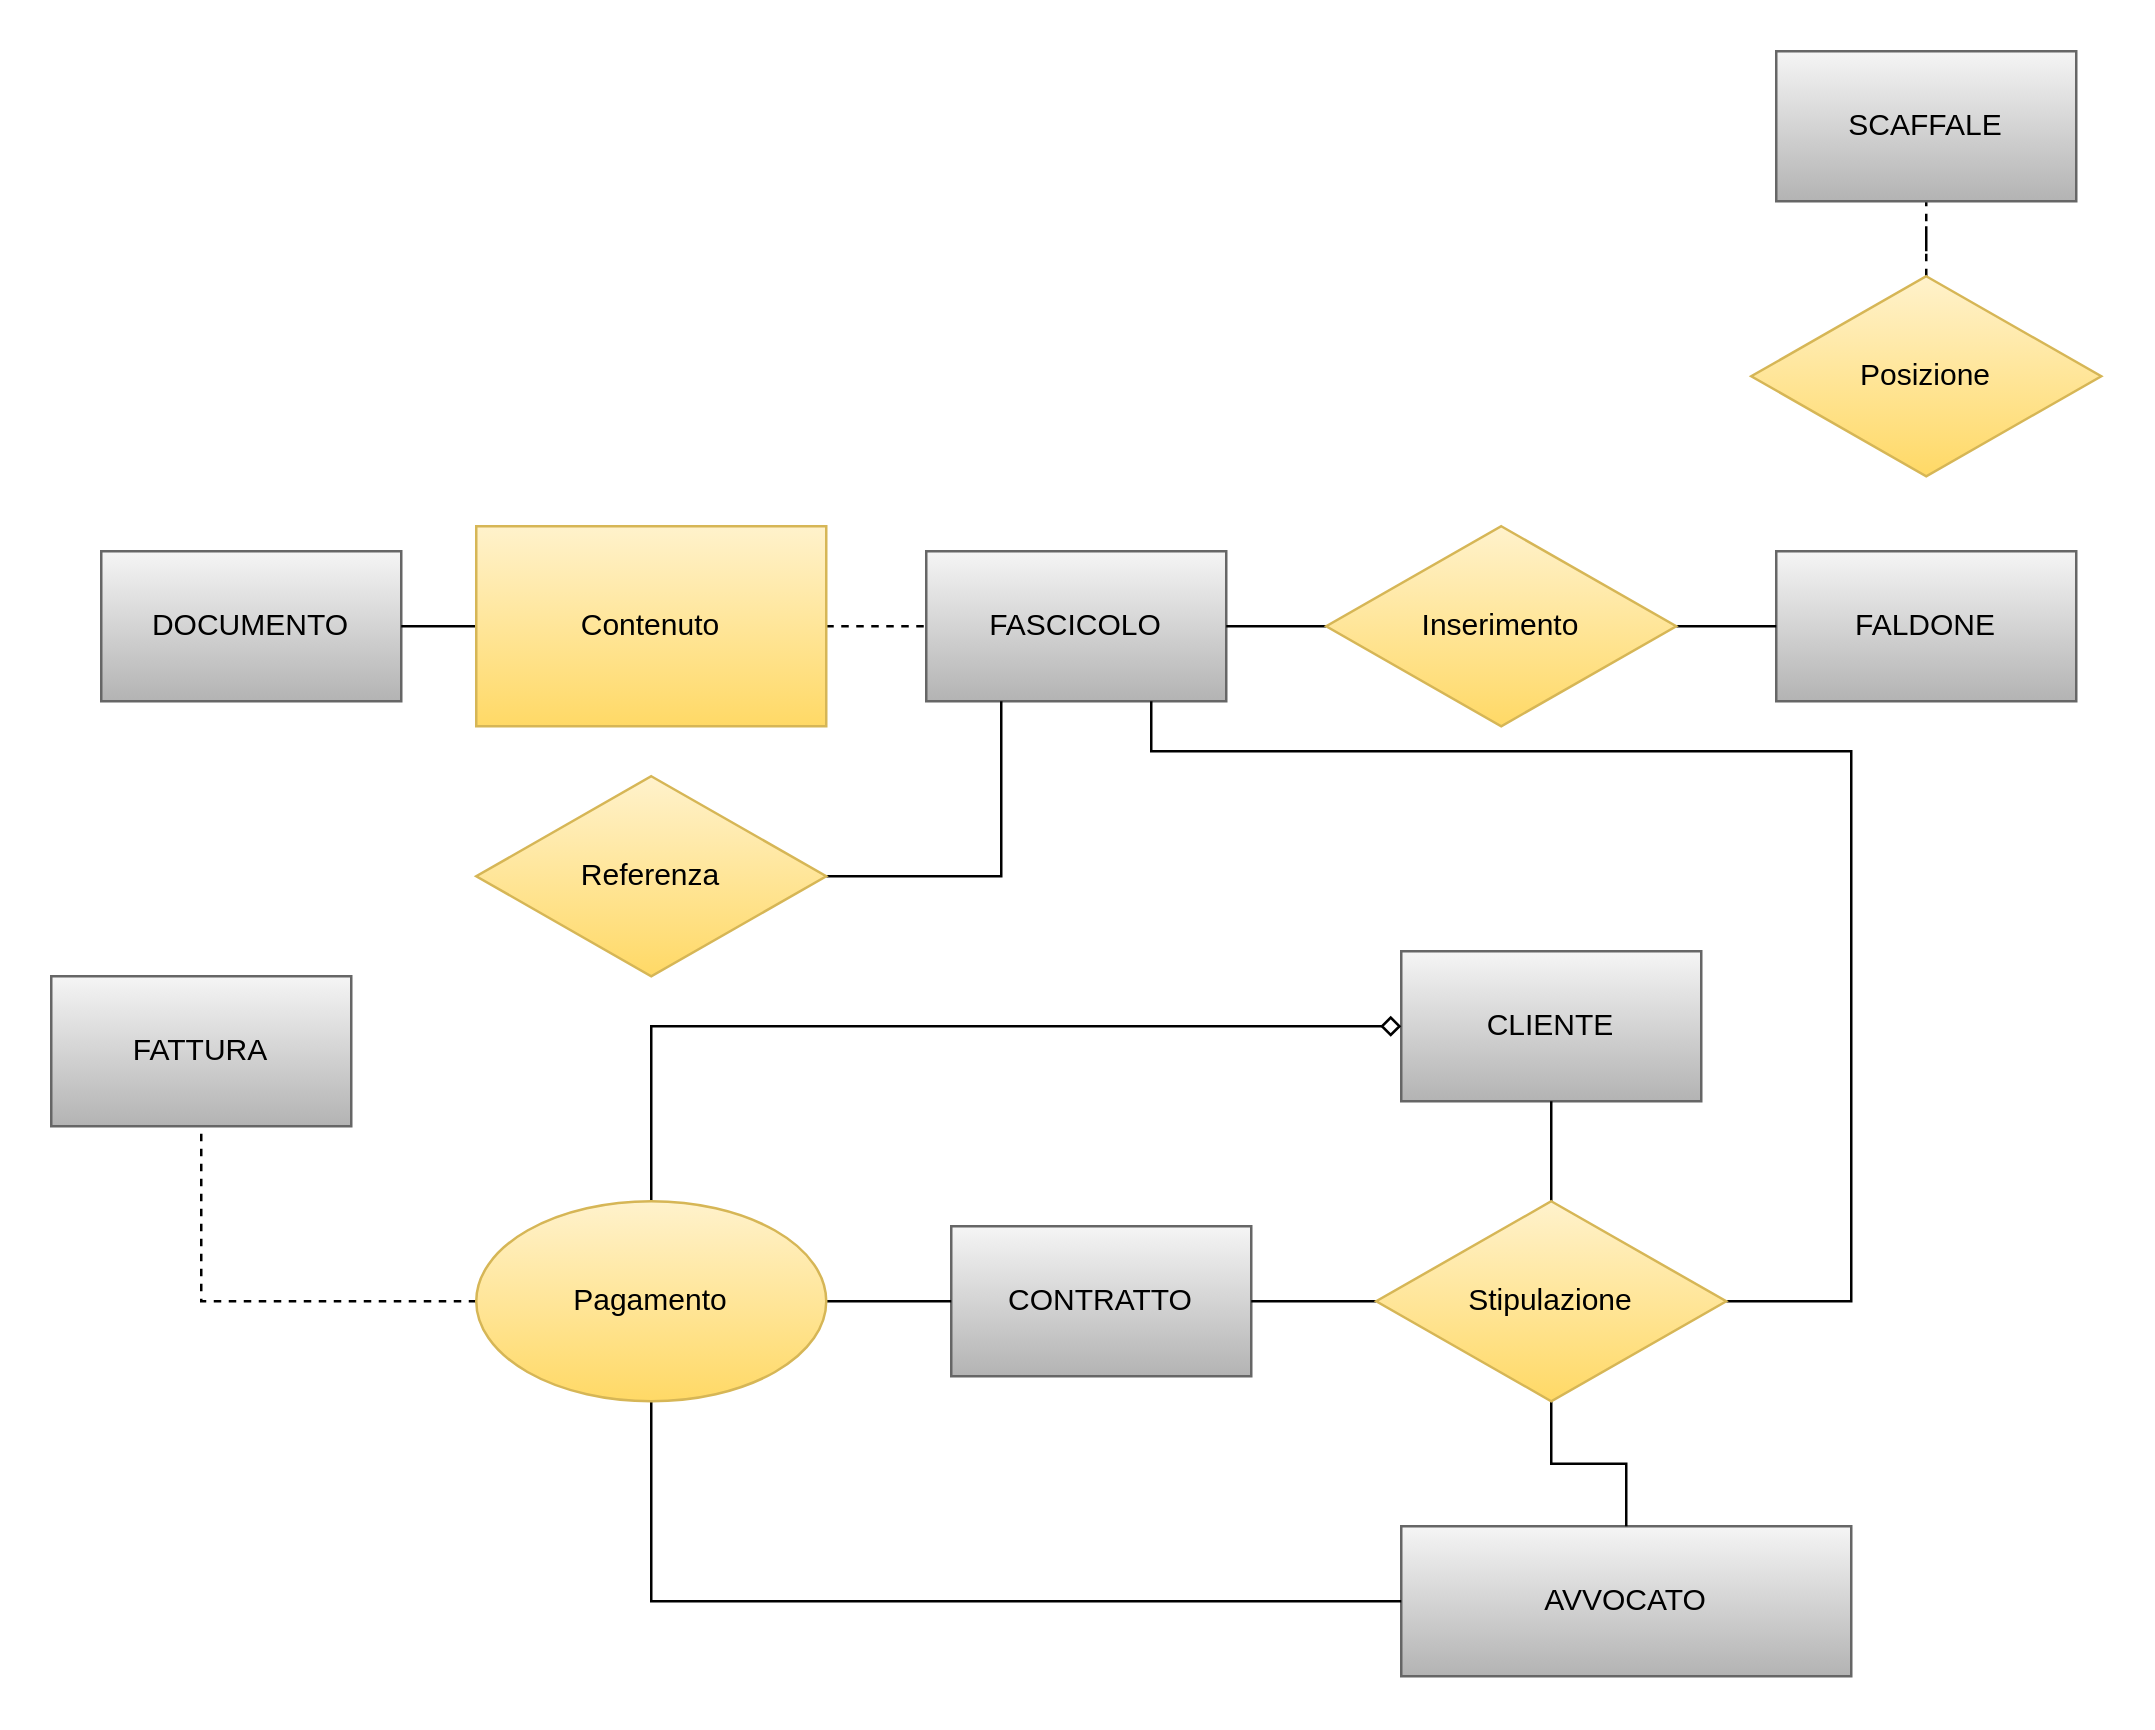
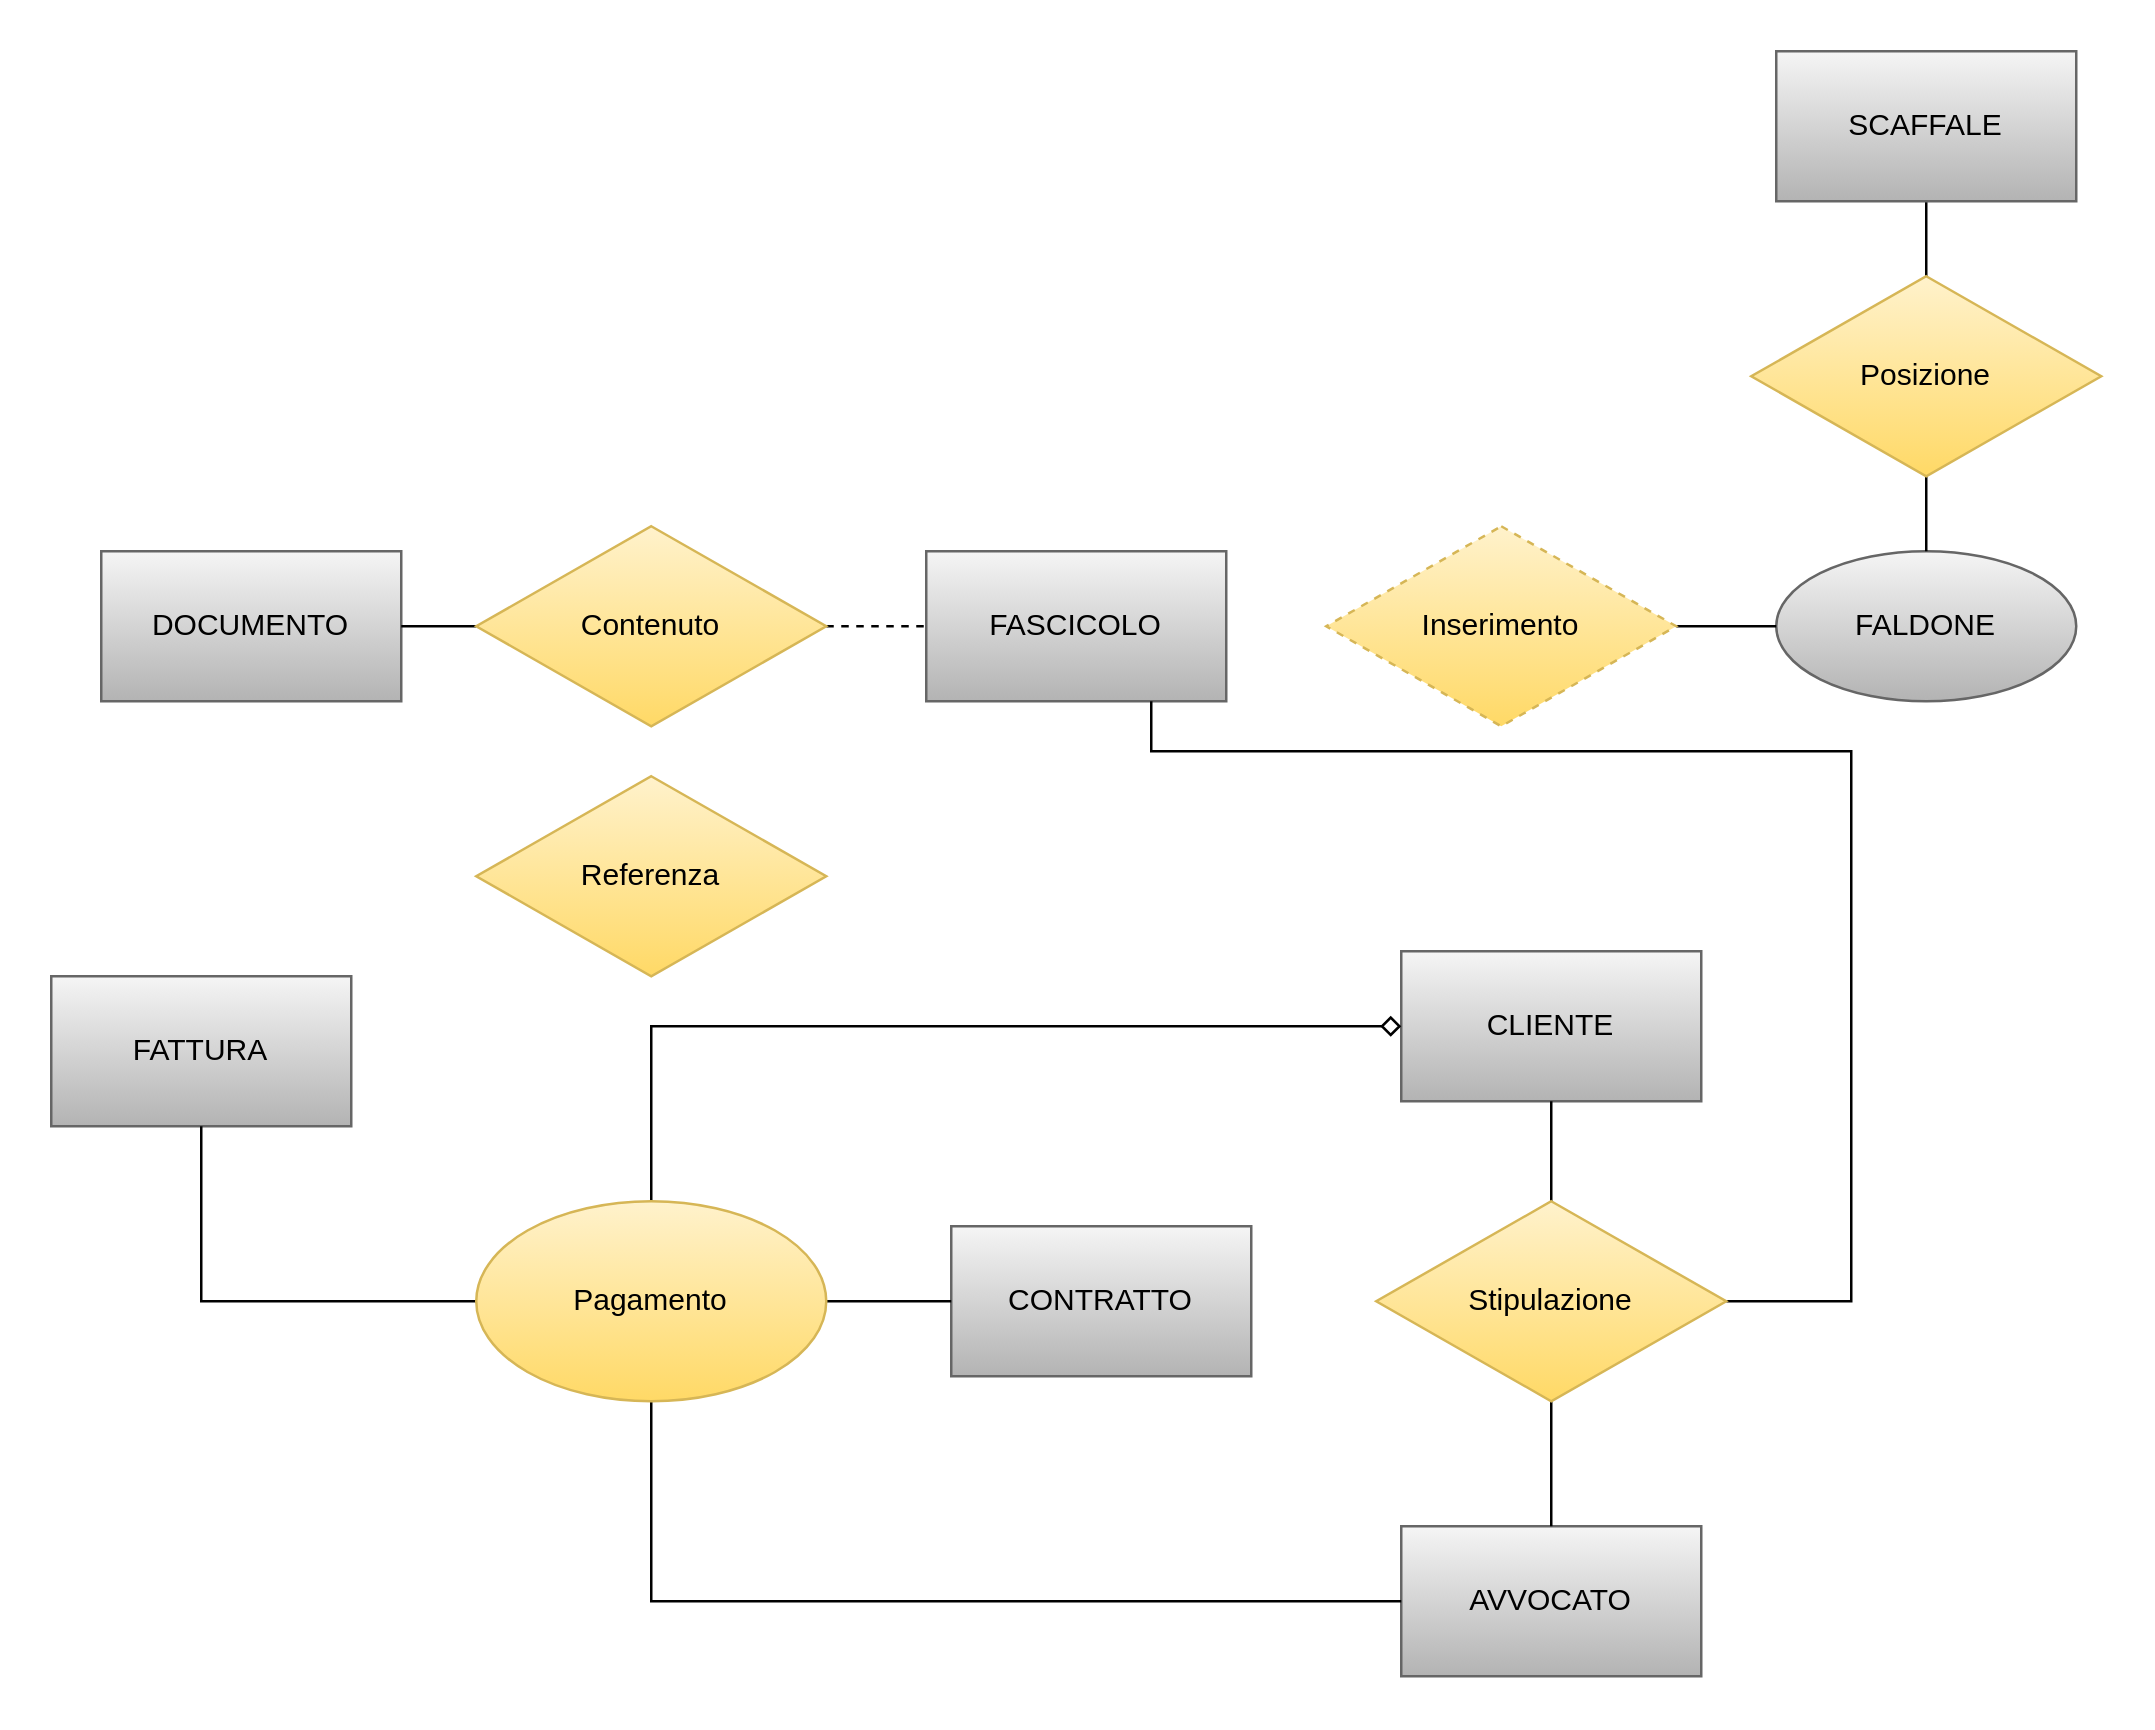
(1926, 215) -> (1926, 215)
none -> (1926, 514)
(651, 626) -> (651, 626)
(1276, 626) -> none
(1501, 626) -> (1501, 626)
(1926, 626) -> (1926, 626)
(1001, 876) -> none
(249, 1301) -> (249, 1301)
(1314, 1301) -> none
(1626, 1601) -> (1551, 1601)
